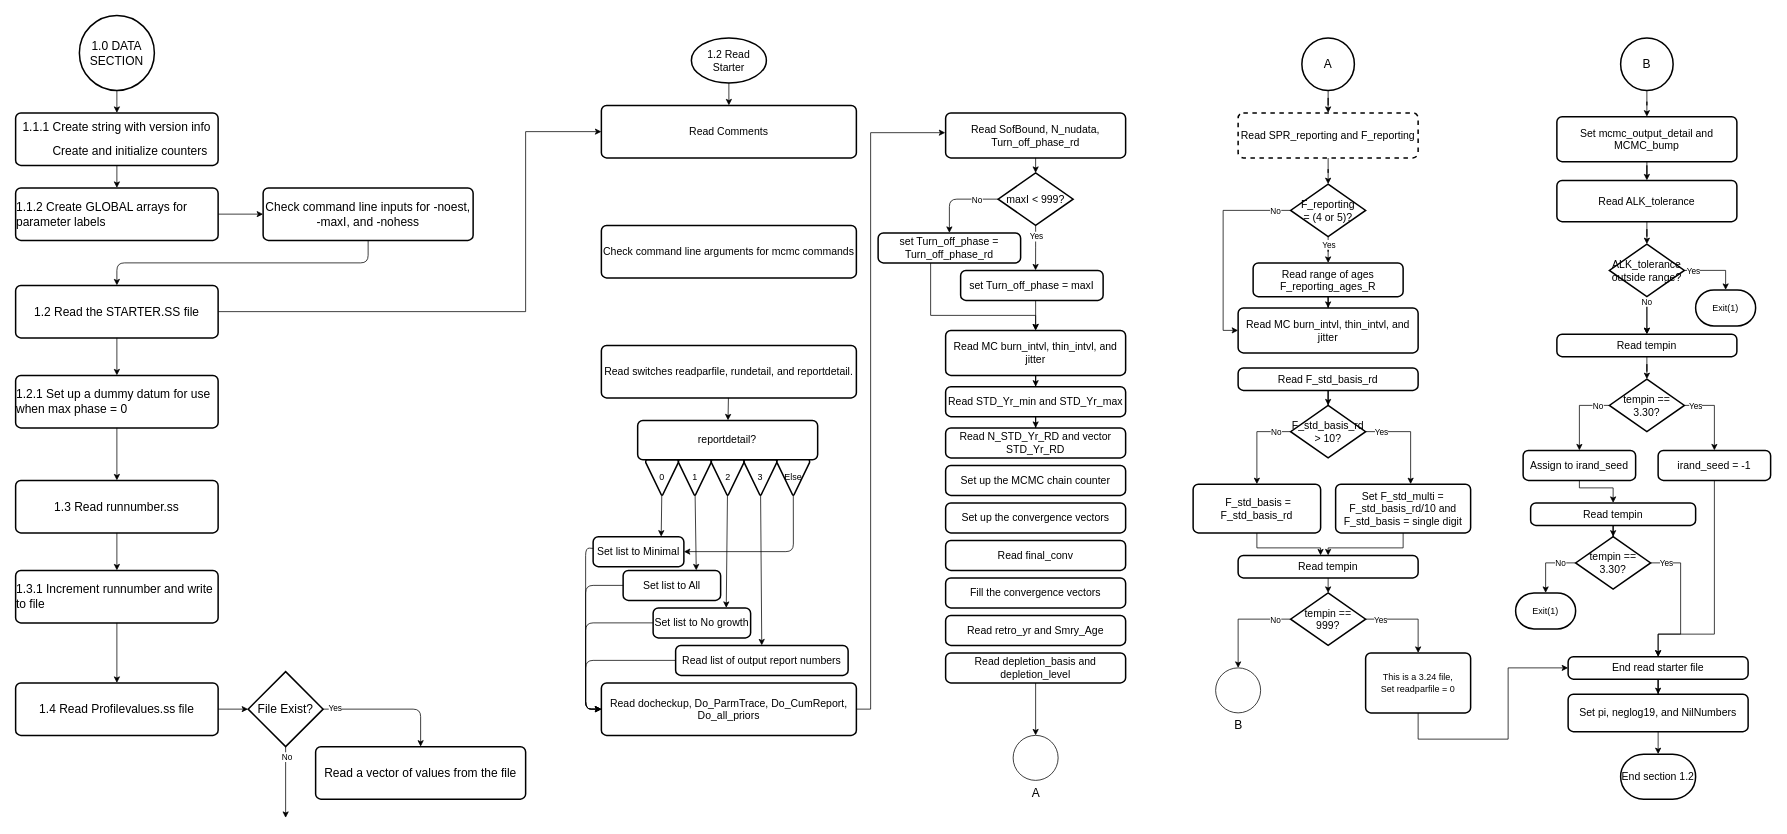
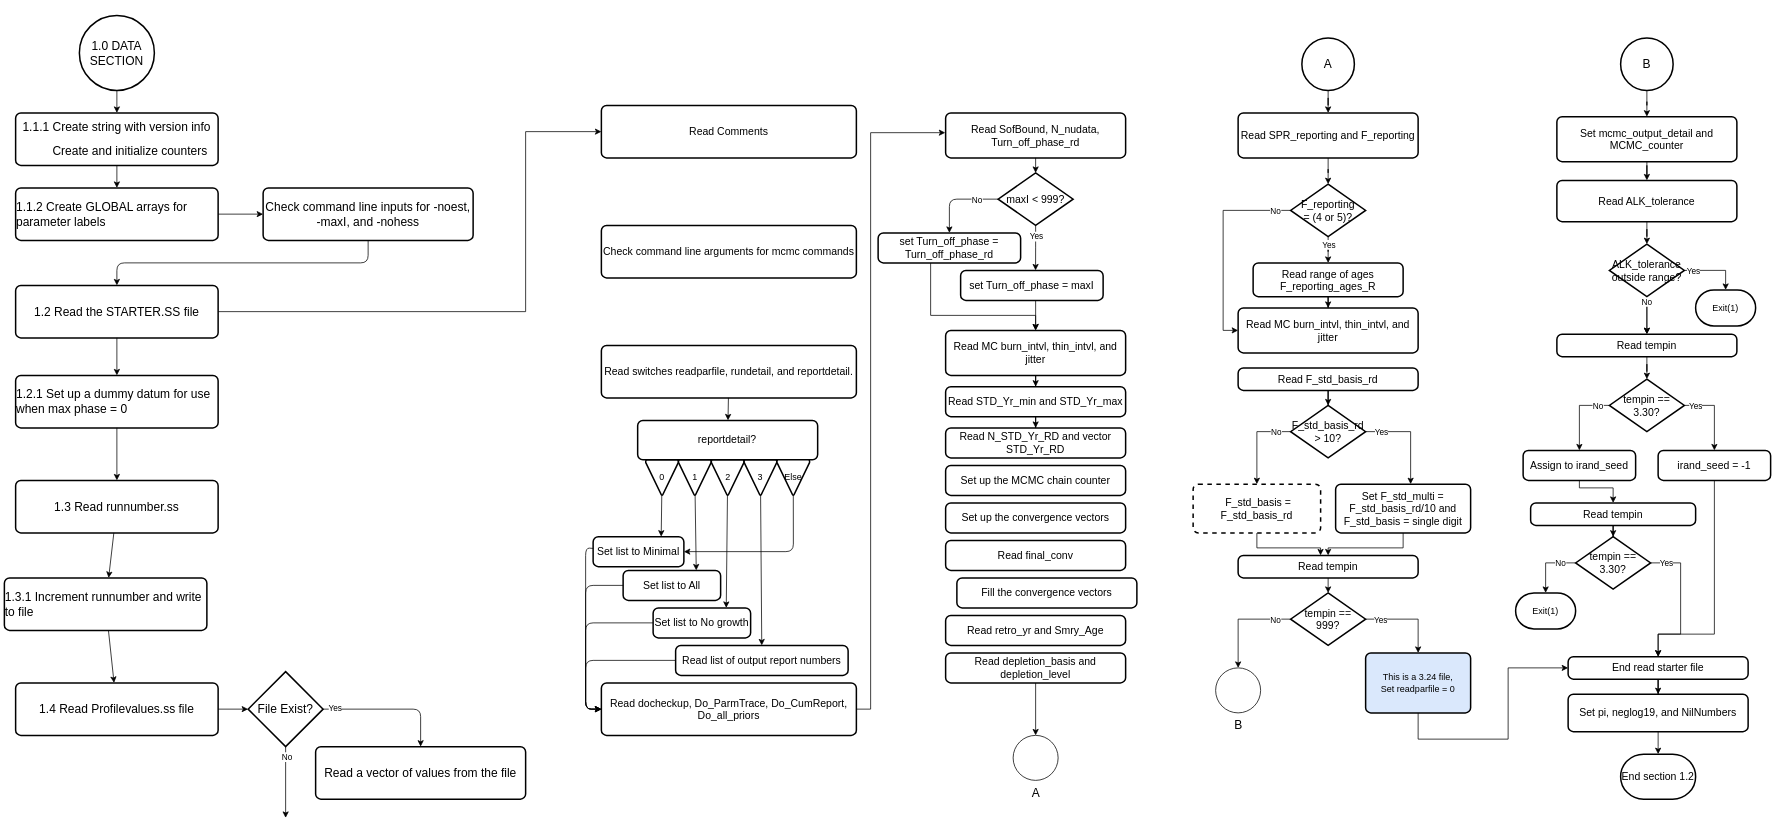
(729, 60) -> none
(729, 99) -> none
(1328, 135) -> (1328, 135)
(1647, 139) -> (1647, 139)
(1257, 509) -> (1257, 509)
(1035, 593) -> (1047, 593)
(117, 597) -> (105, 604)
(1418, 683) -> (1418, 683)
